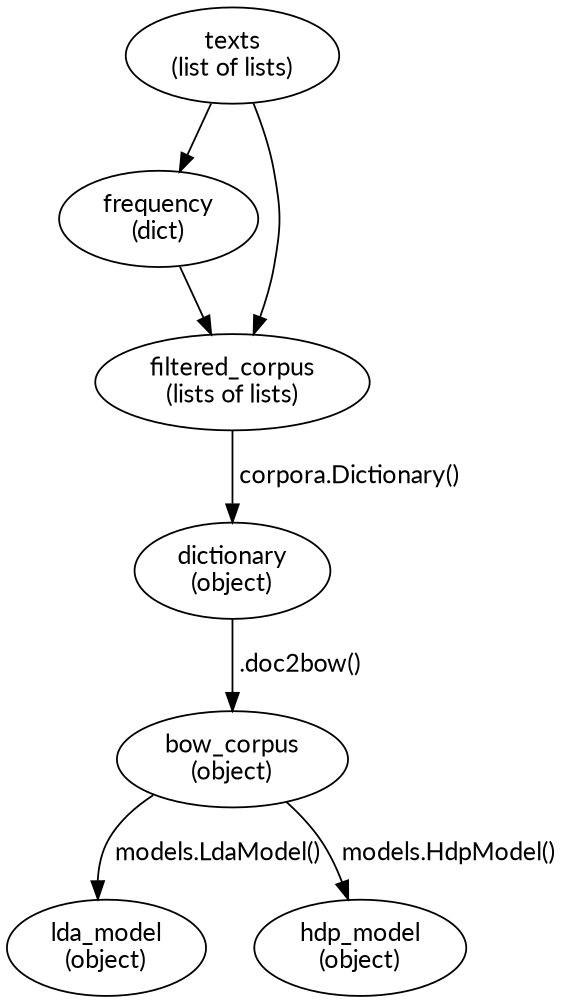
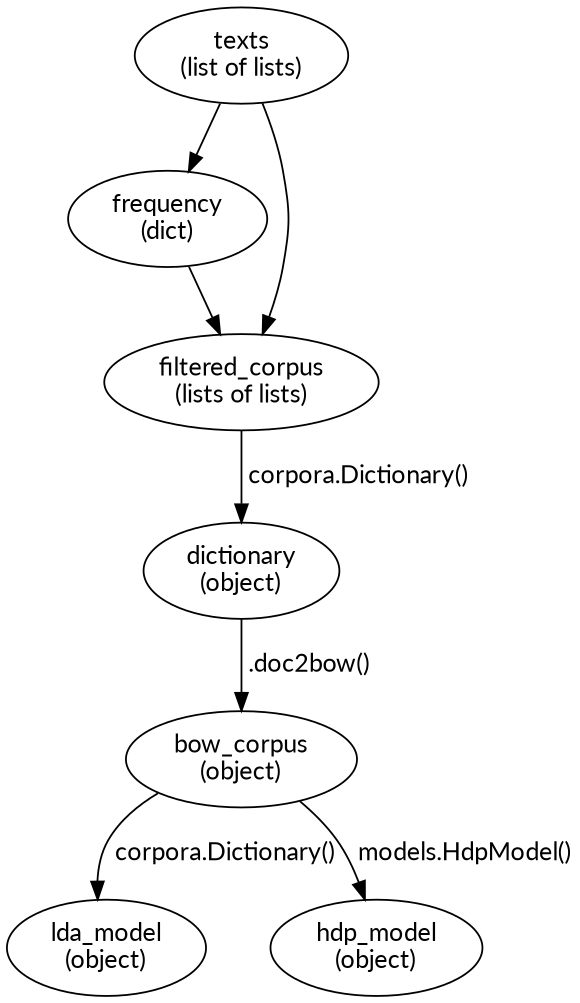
(214, 854) -> (223, 854)
